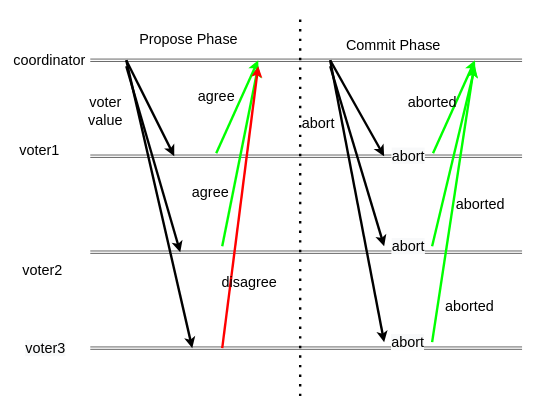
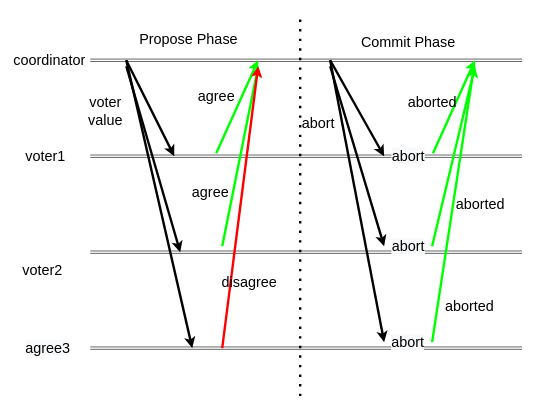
(393, 45) -> (408, 42)
(39, 159) -> (45, 165)
(50, 349) -> (50, 349)
